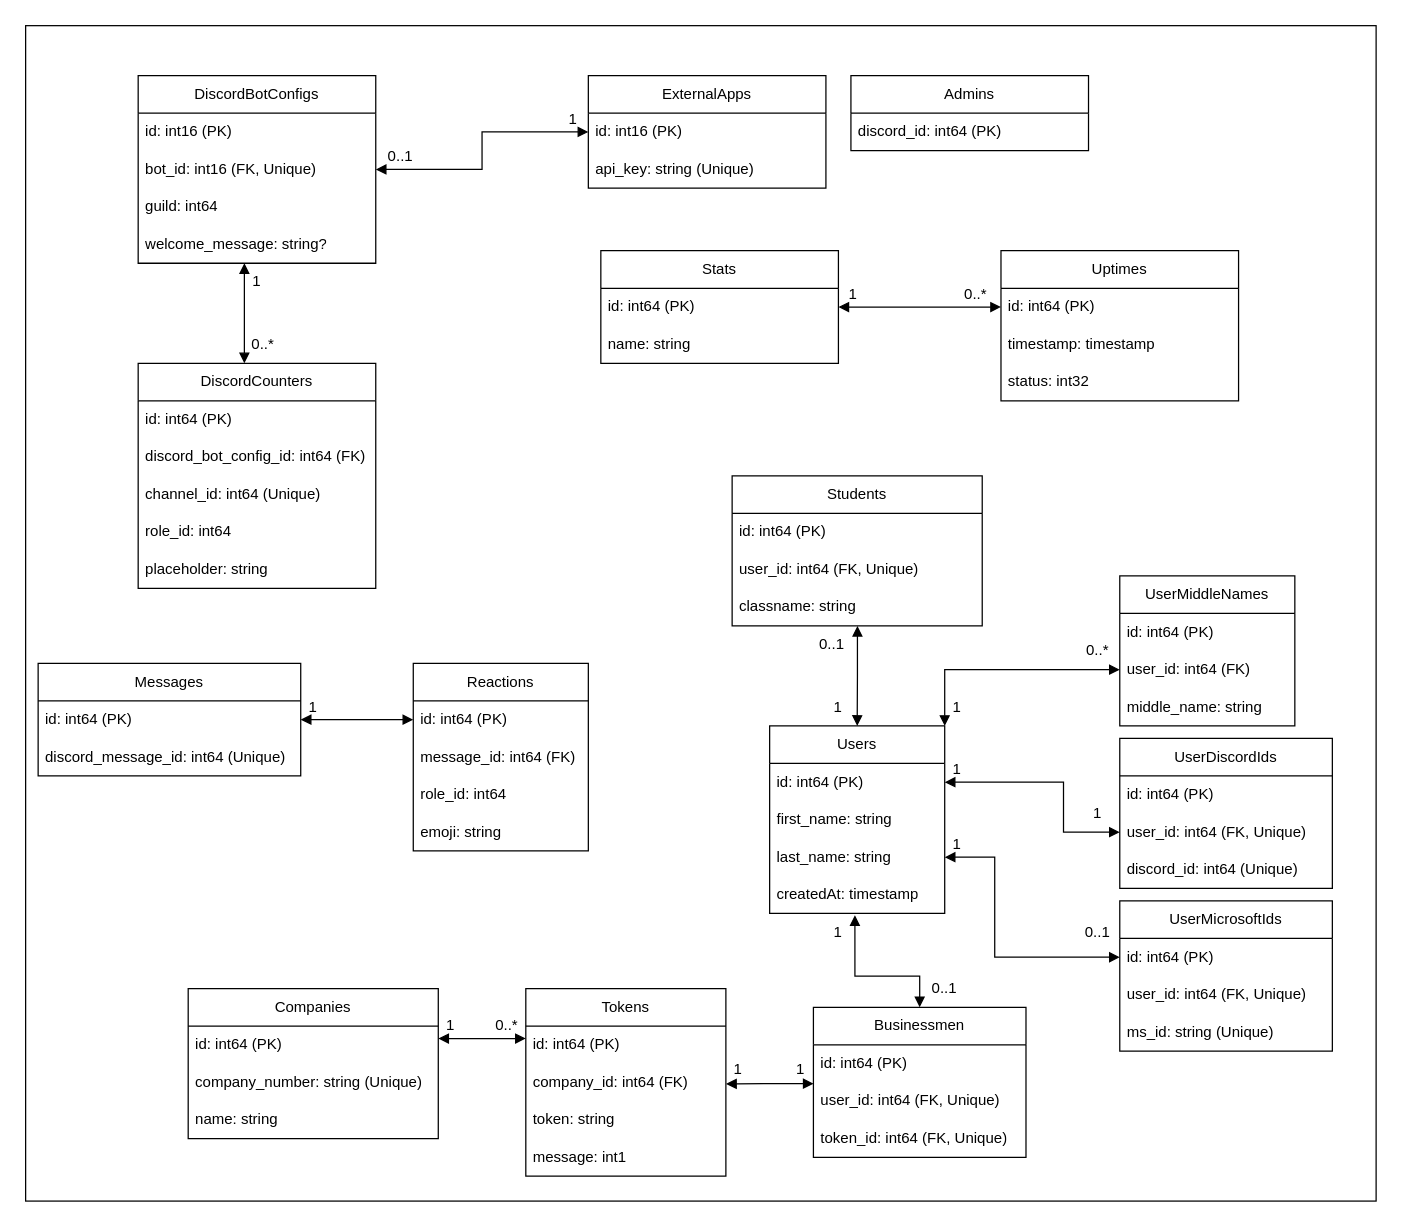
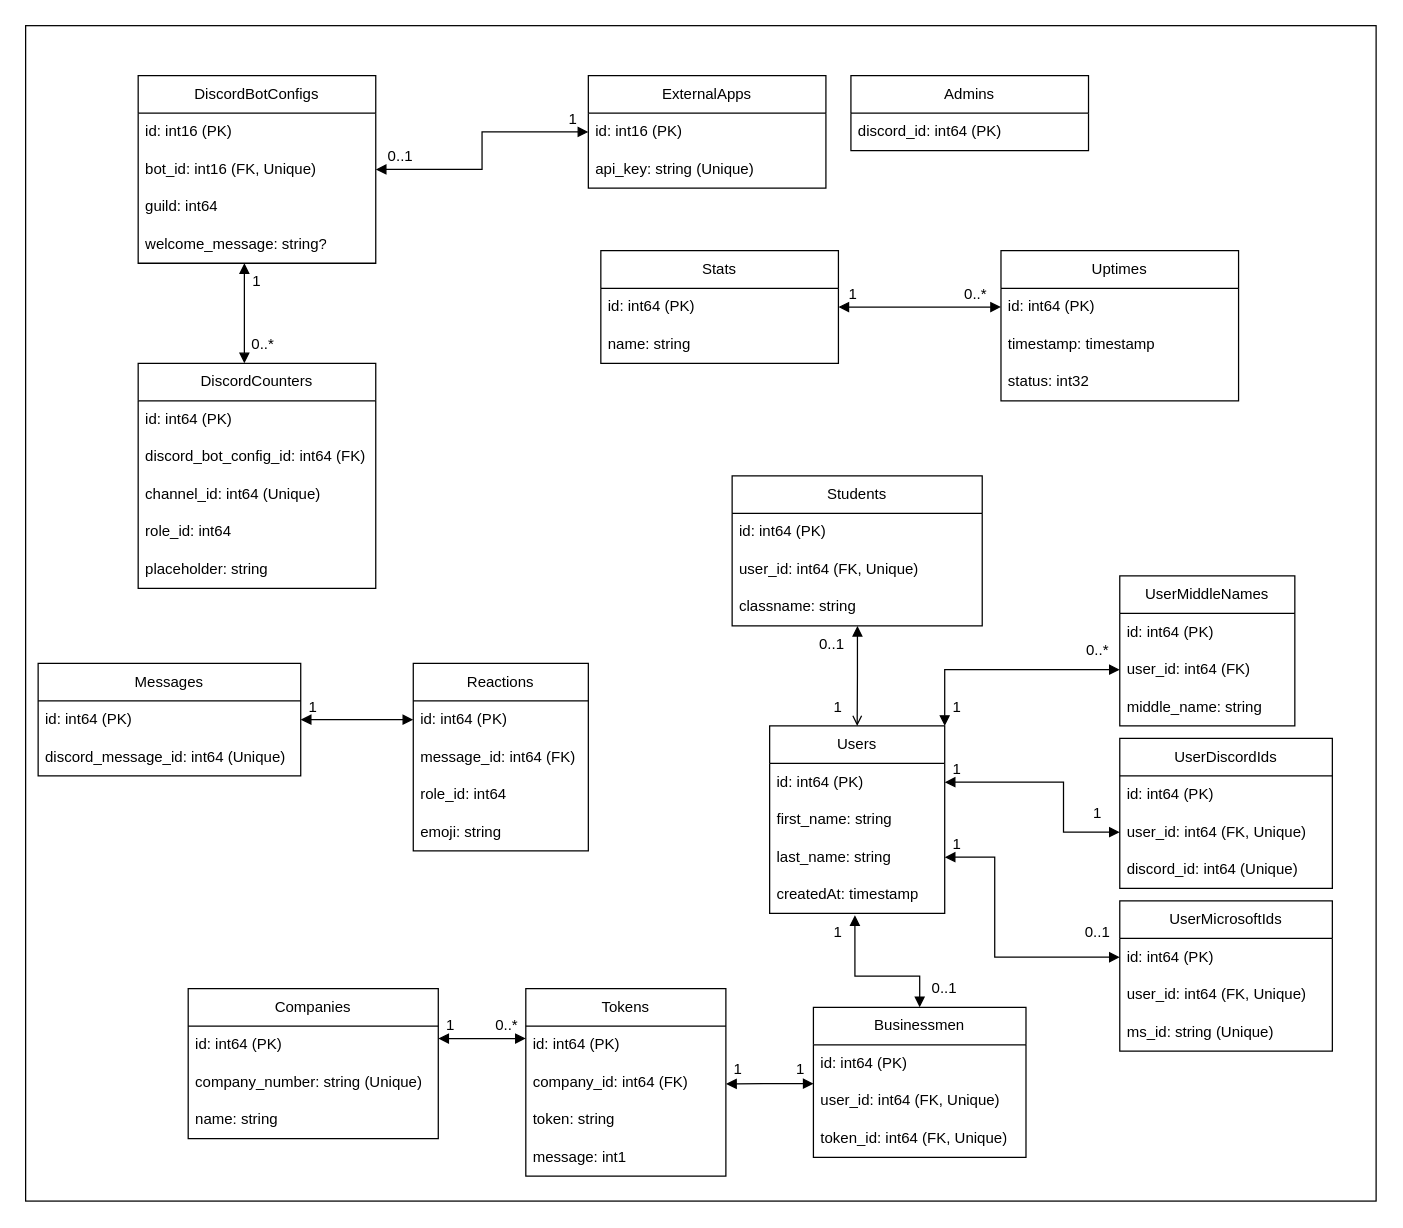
(857, 714) -> (857, 717)
